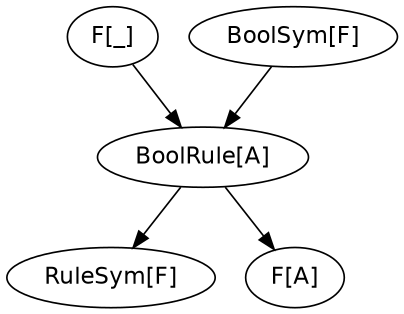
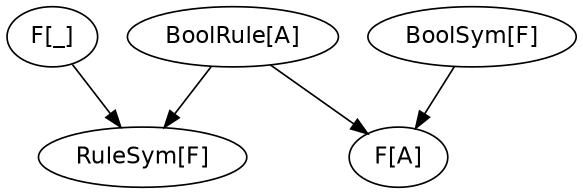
(152, 89) -> (91, 89)
(253, 90) -> (439, 90)
